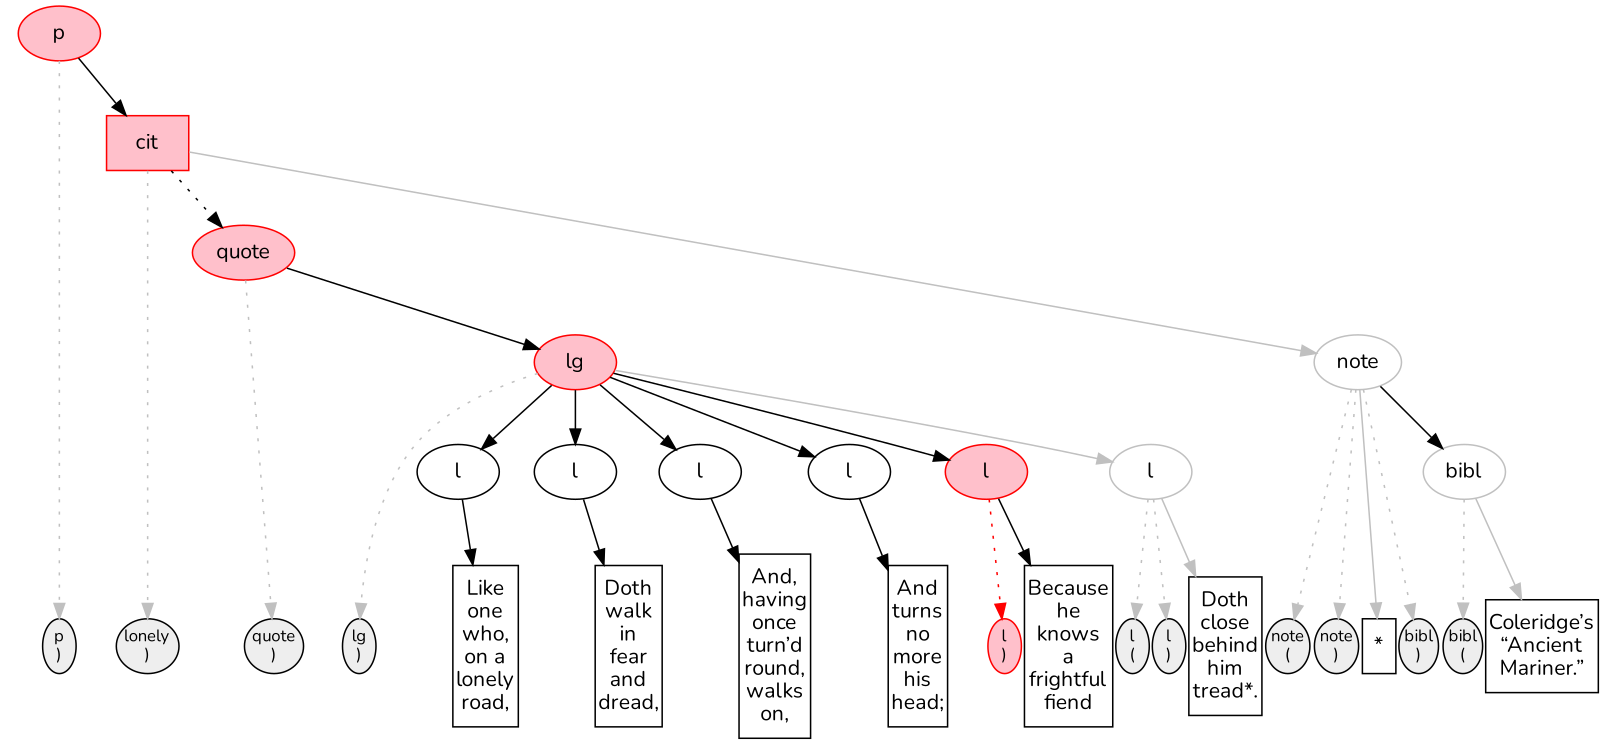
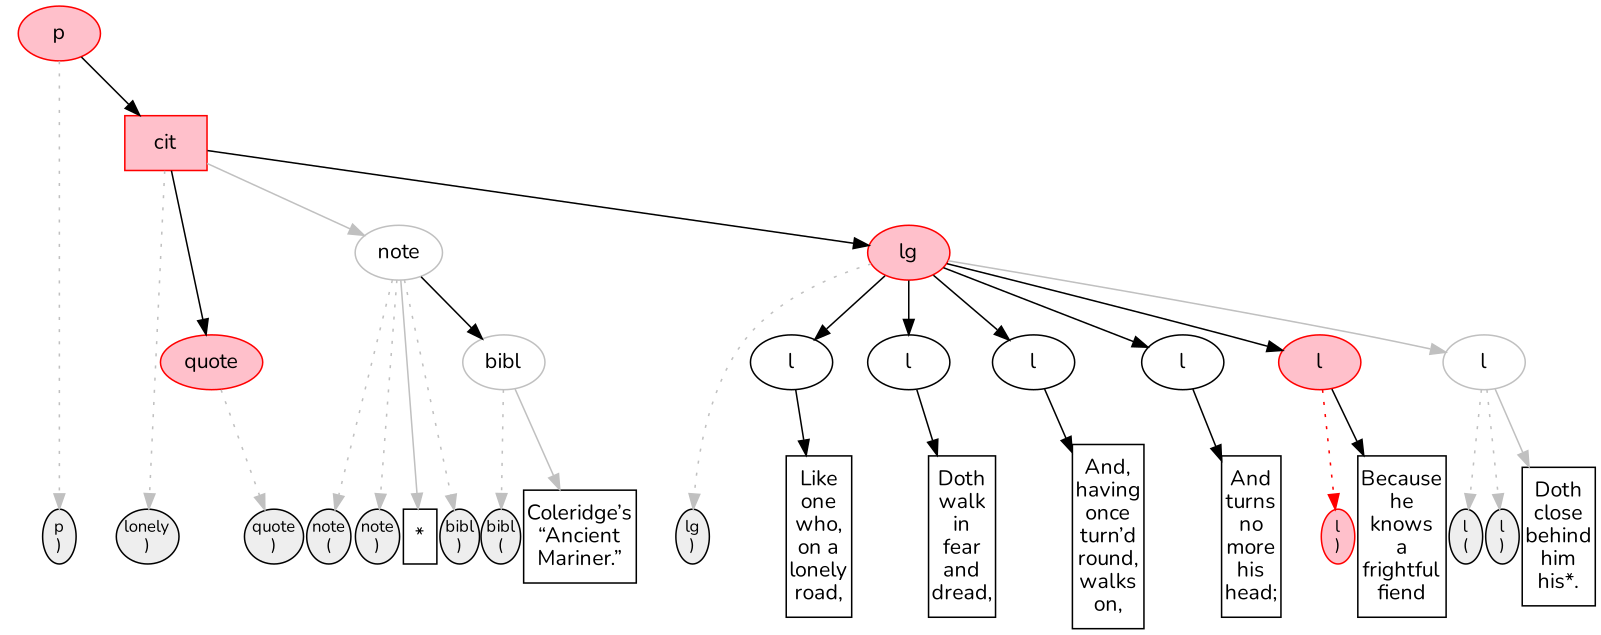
(191, 193) -> (187, 245)
(406, 306) -> (530, 197)
(1225, 646) -> (1559, 537)
